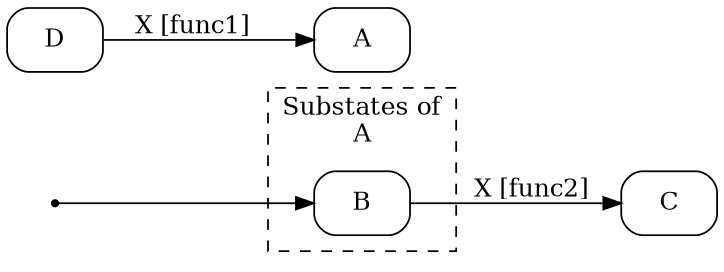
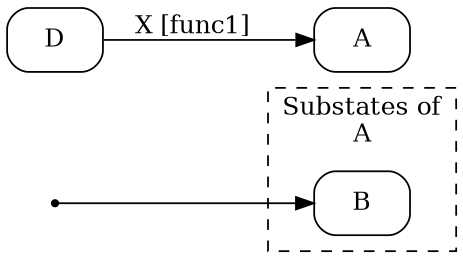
(669, 203) -> none
